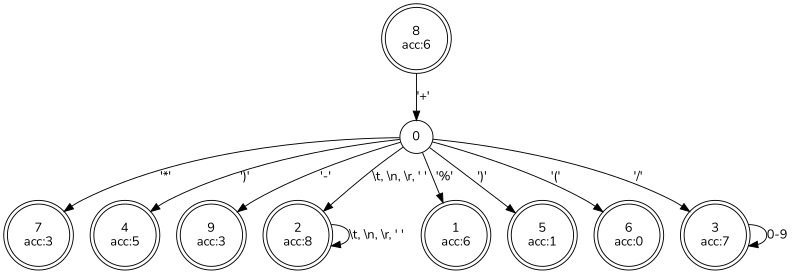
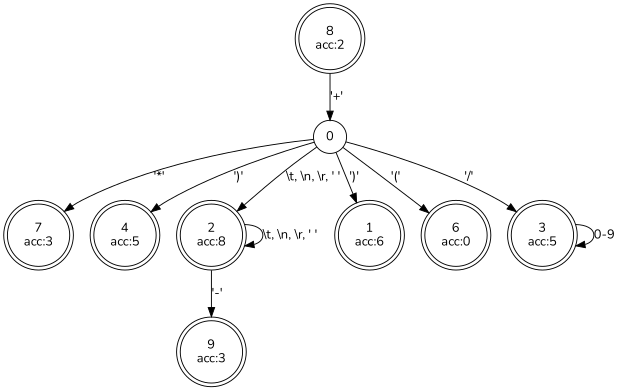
(416, 39) -> (330, 39)
(321, 169) -> (211, 289)
(444, 177) -> (354, 177)
(542, 235) -> none
(715, 235) -> (542, 235)
